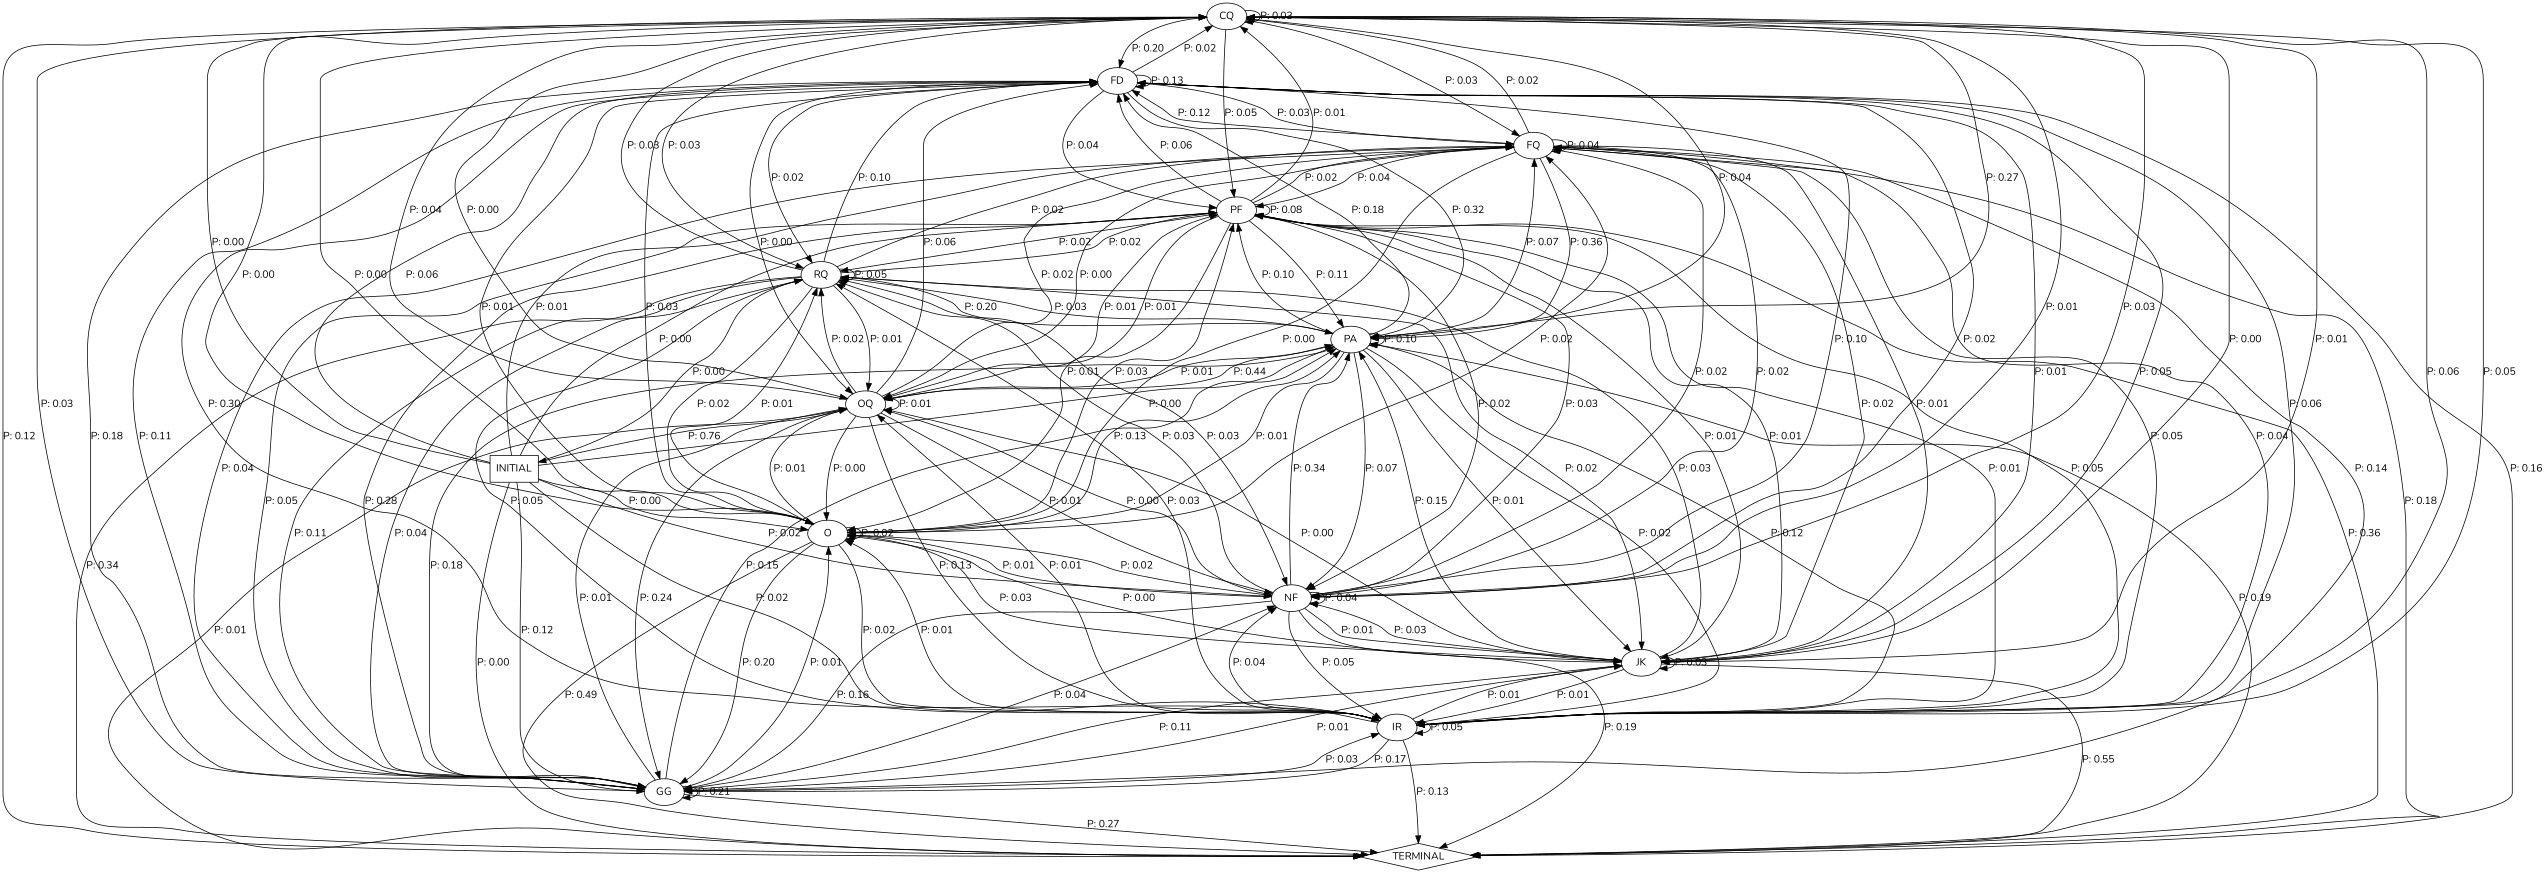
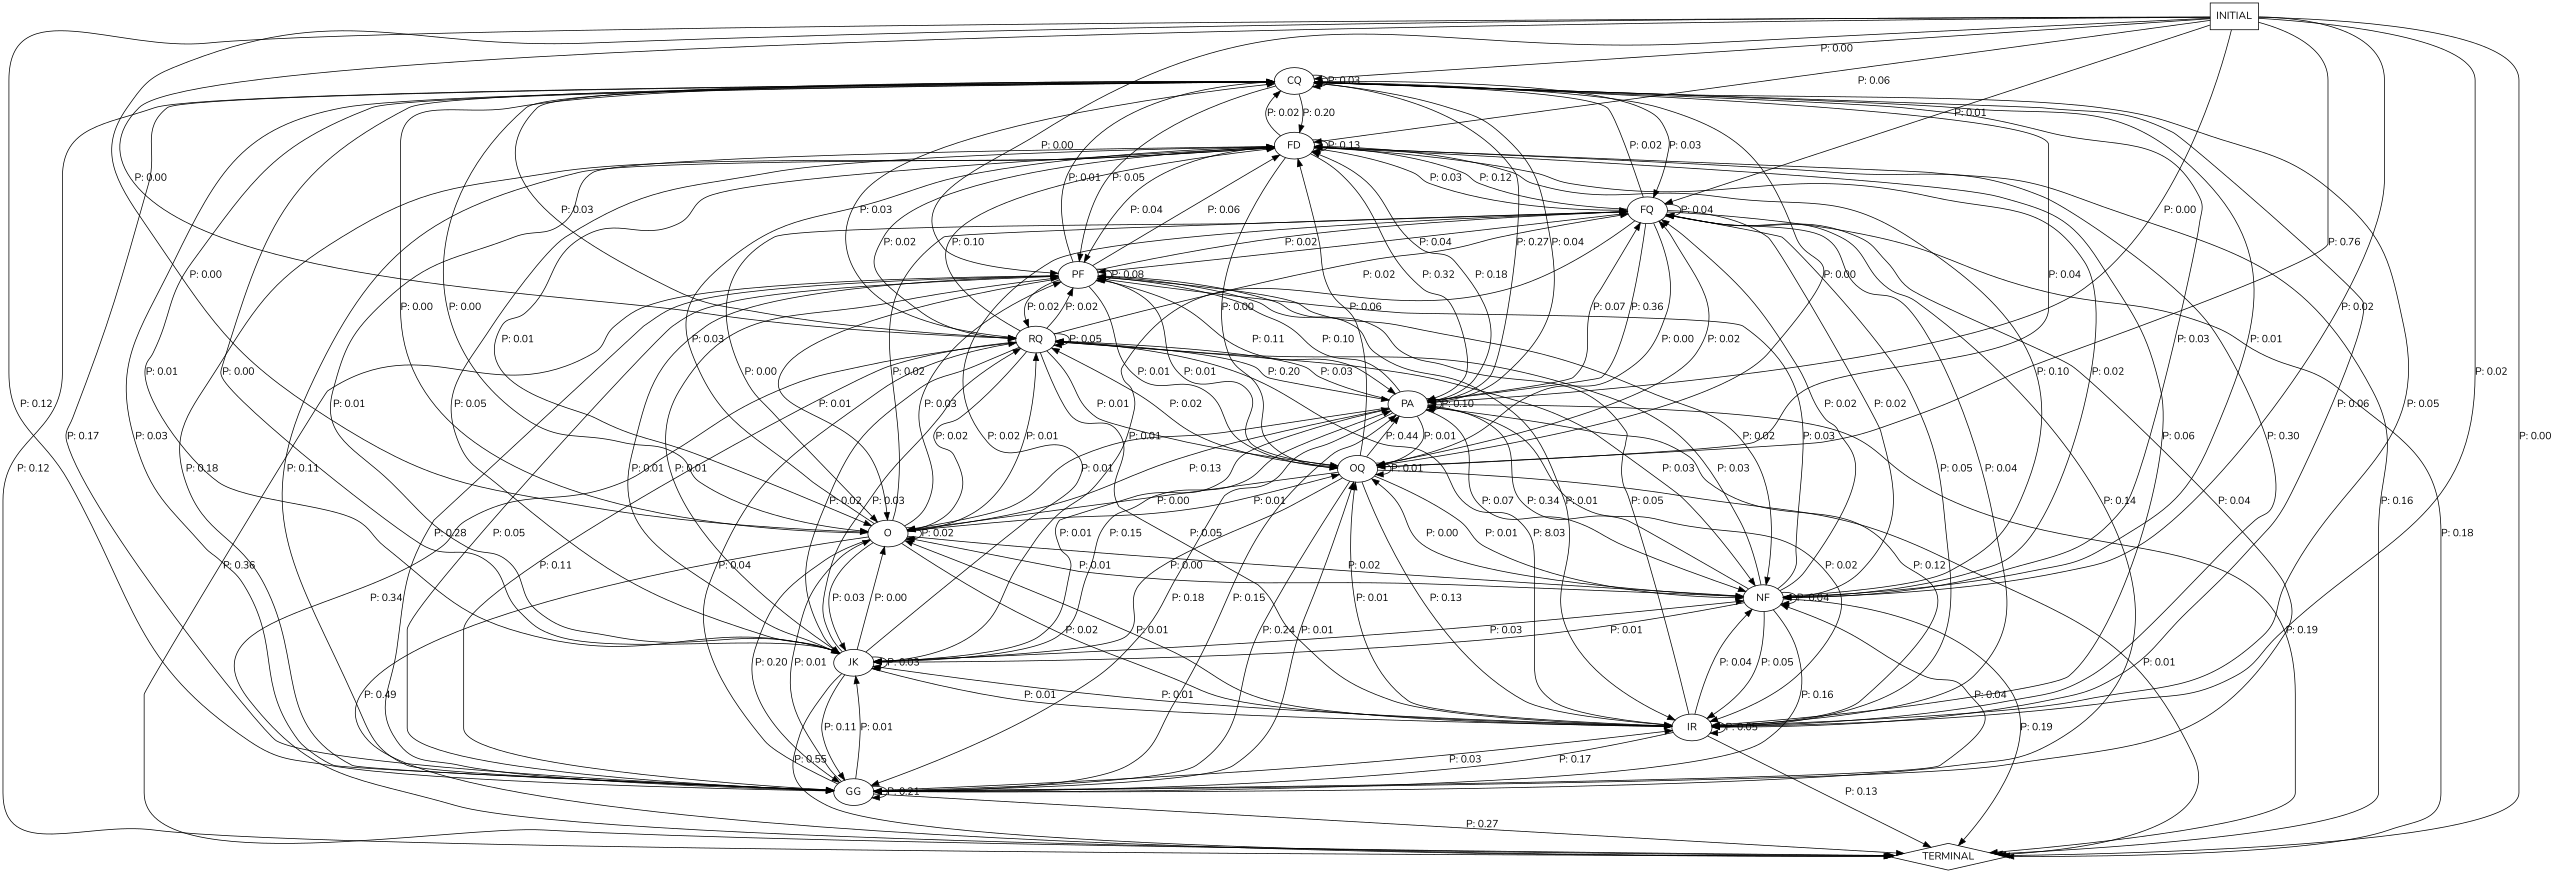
none -> (148, 185)
(681, 432) -> (1995, 382)
(1184, 501) -> (1549, 534)
